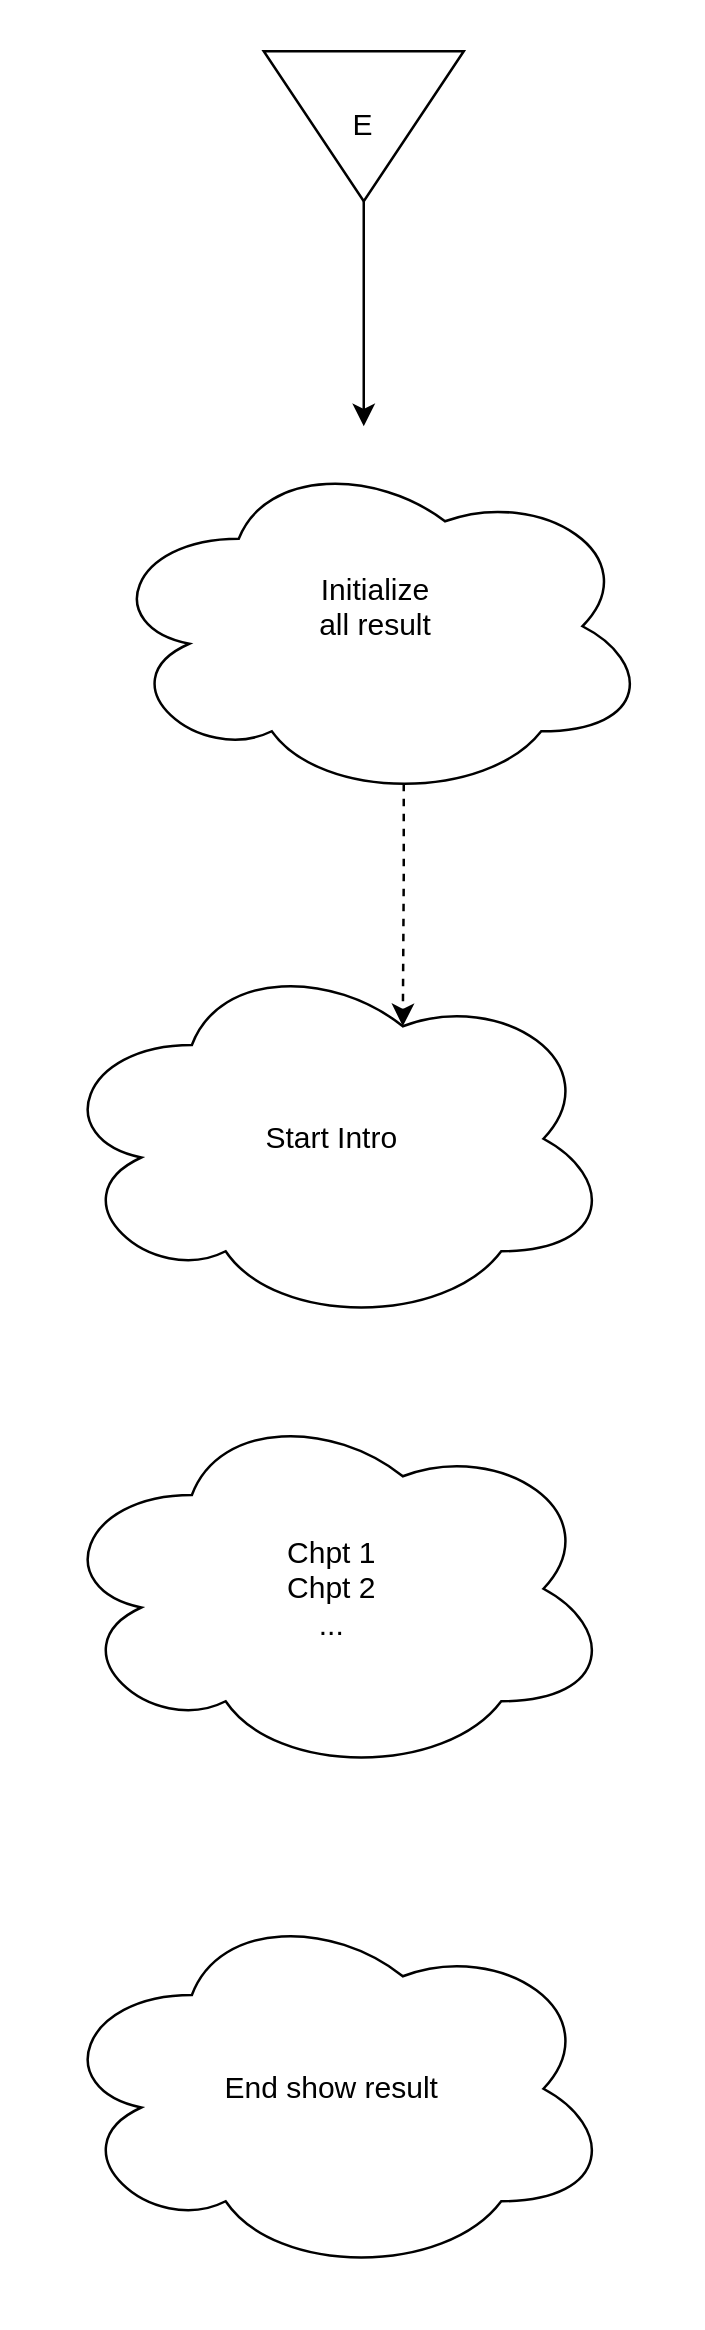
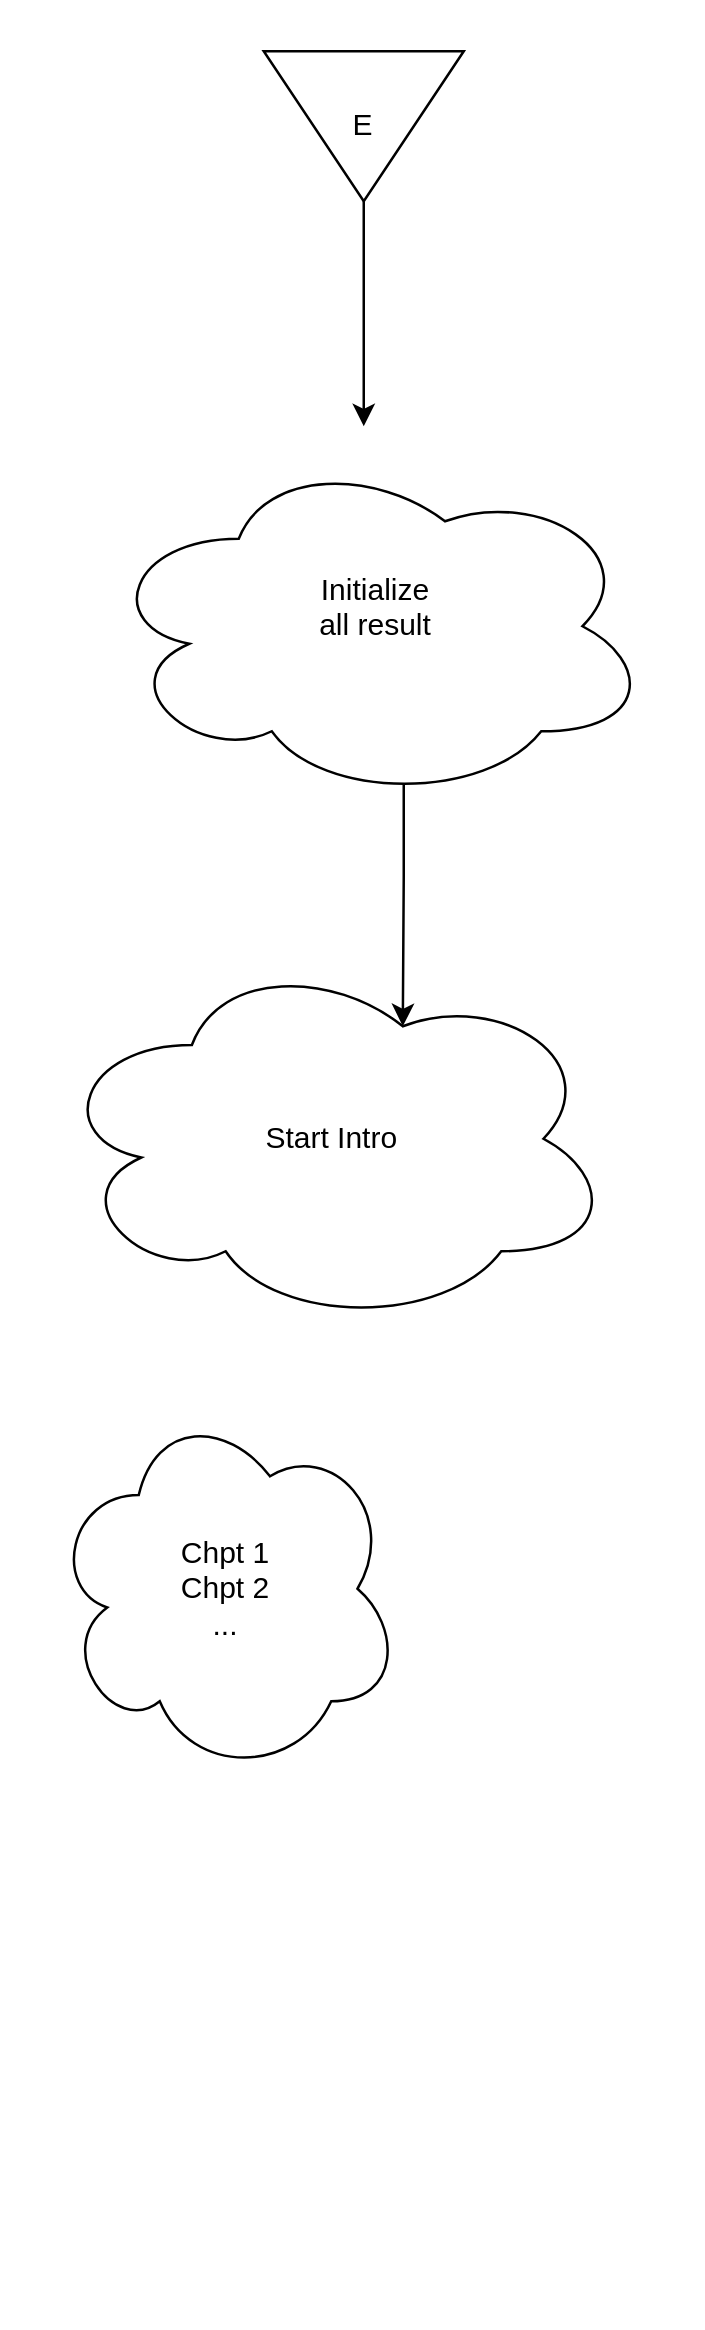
(404, 899) -> (404, 899)
(333, 1589) -> (226, 1589)
(333, 2089) -> none
